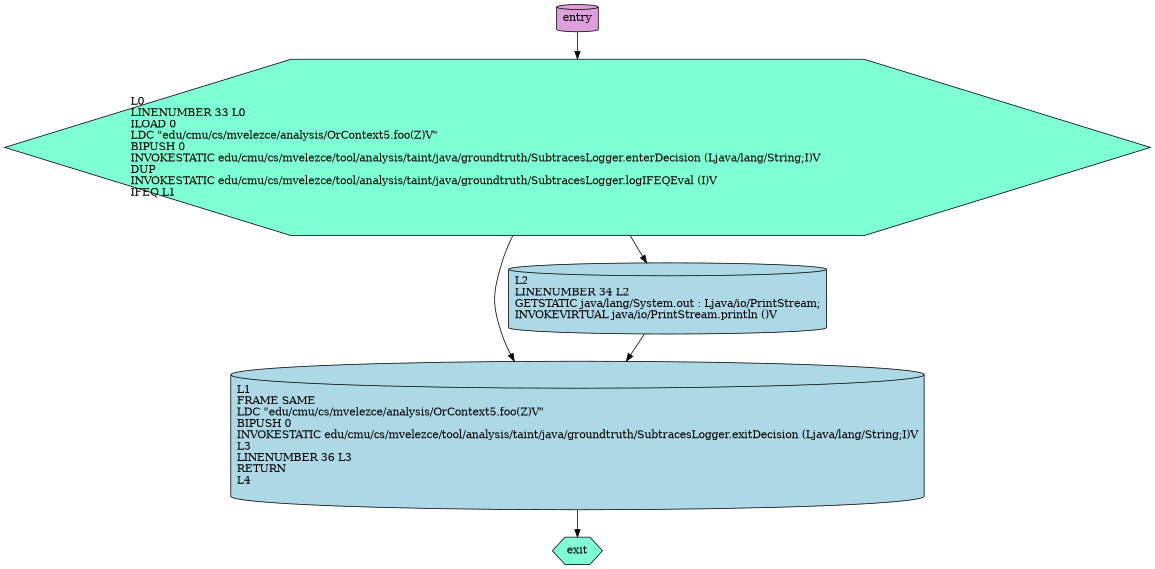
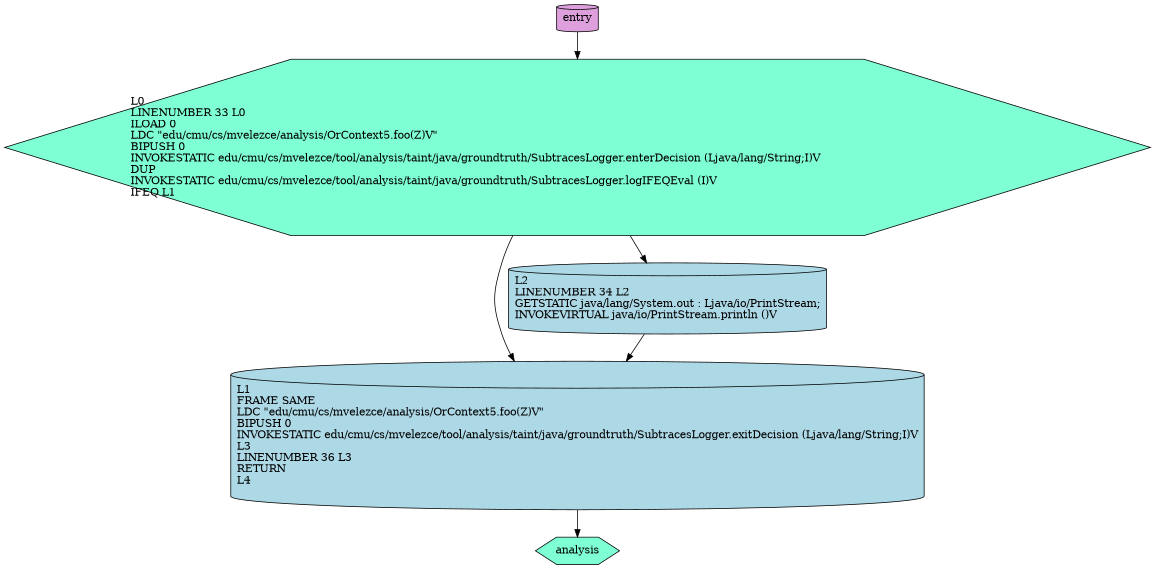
(577, 551) -> (577, 551)
